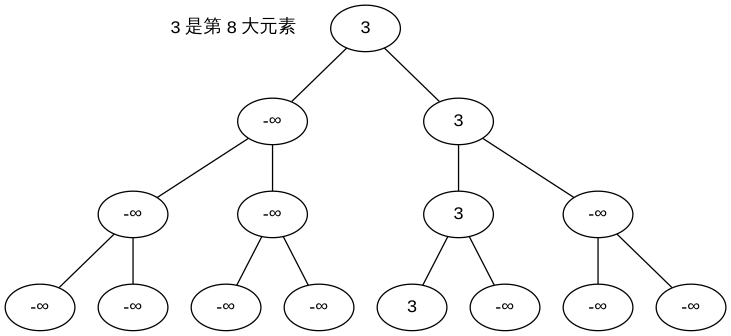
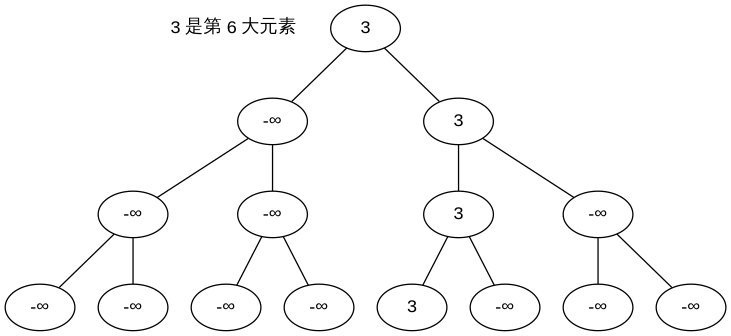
(234, 28) -> (234, 28)
